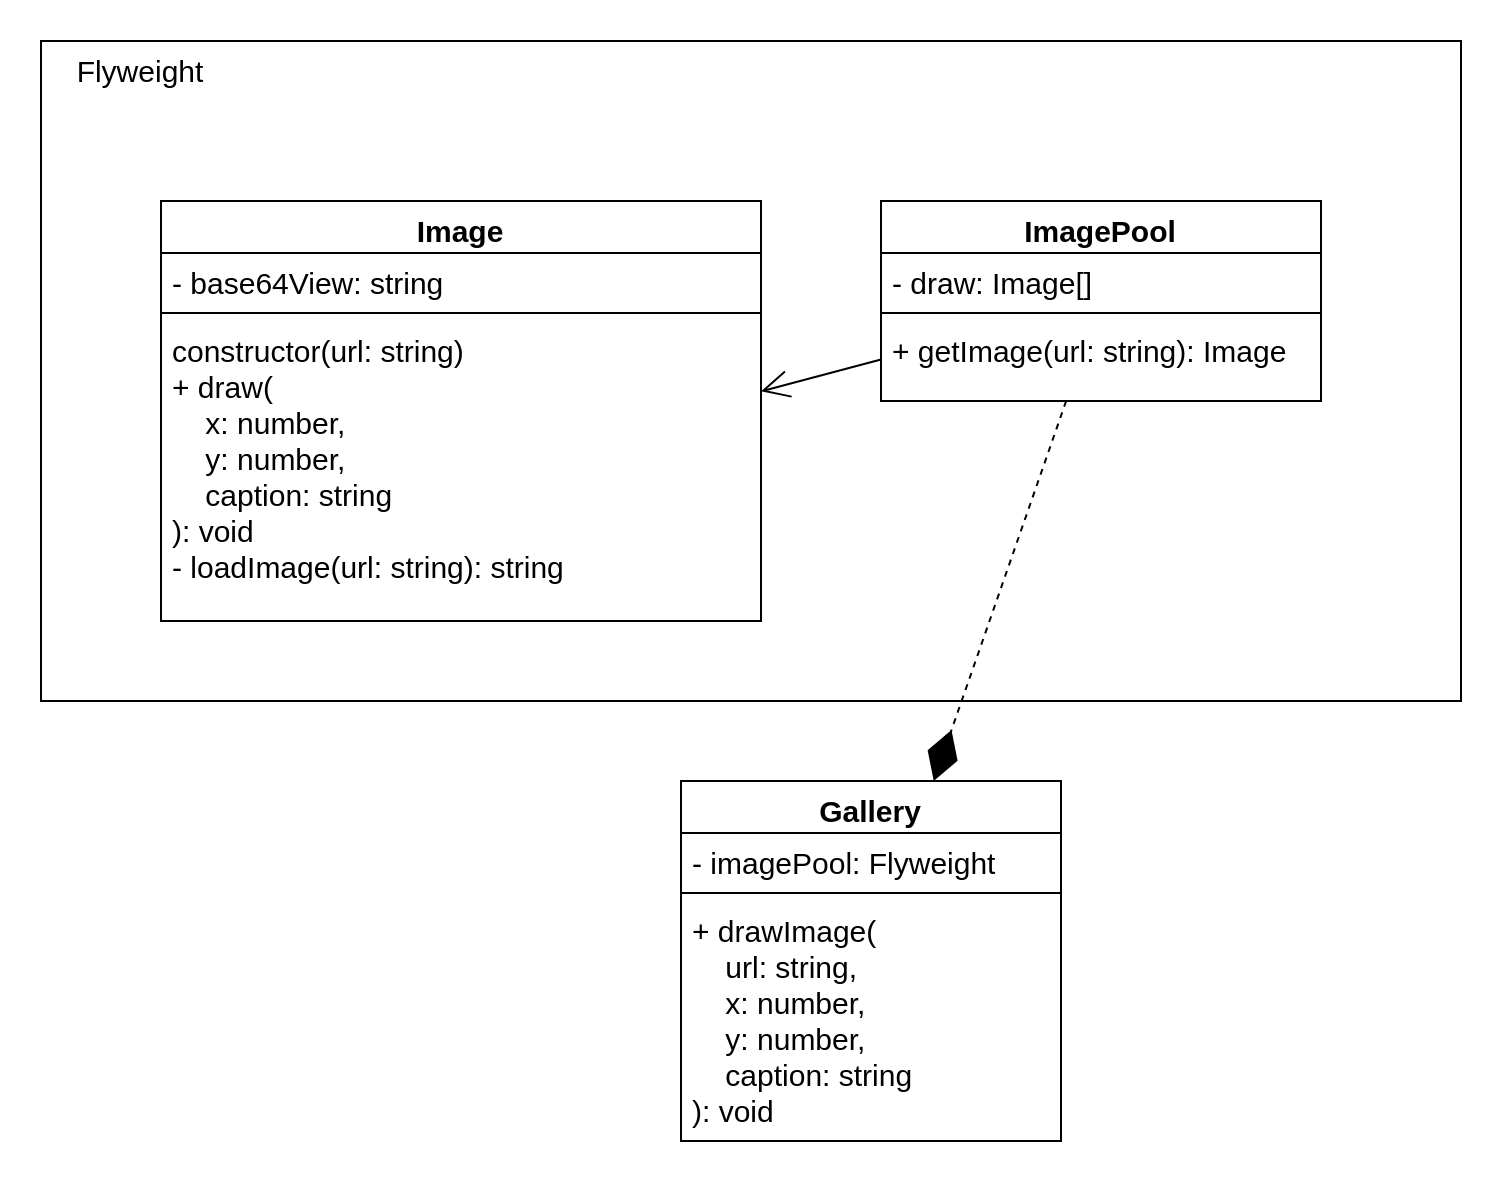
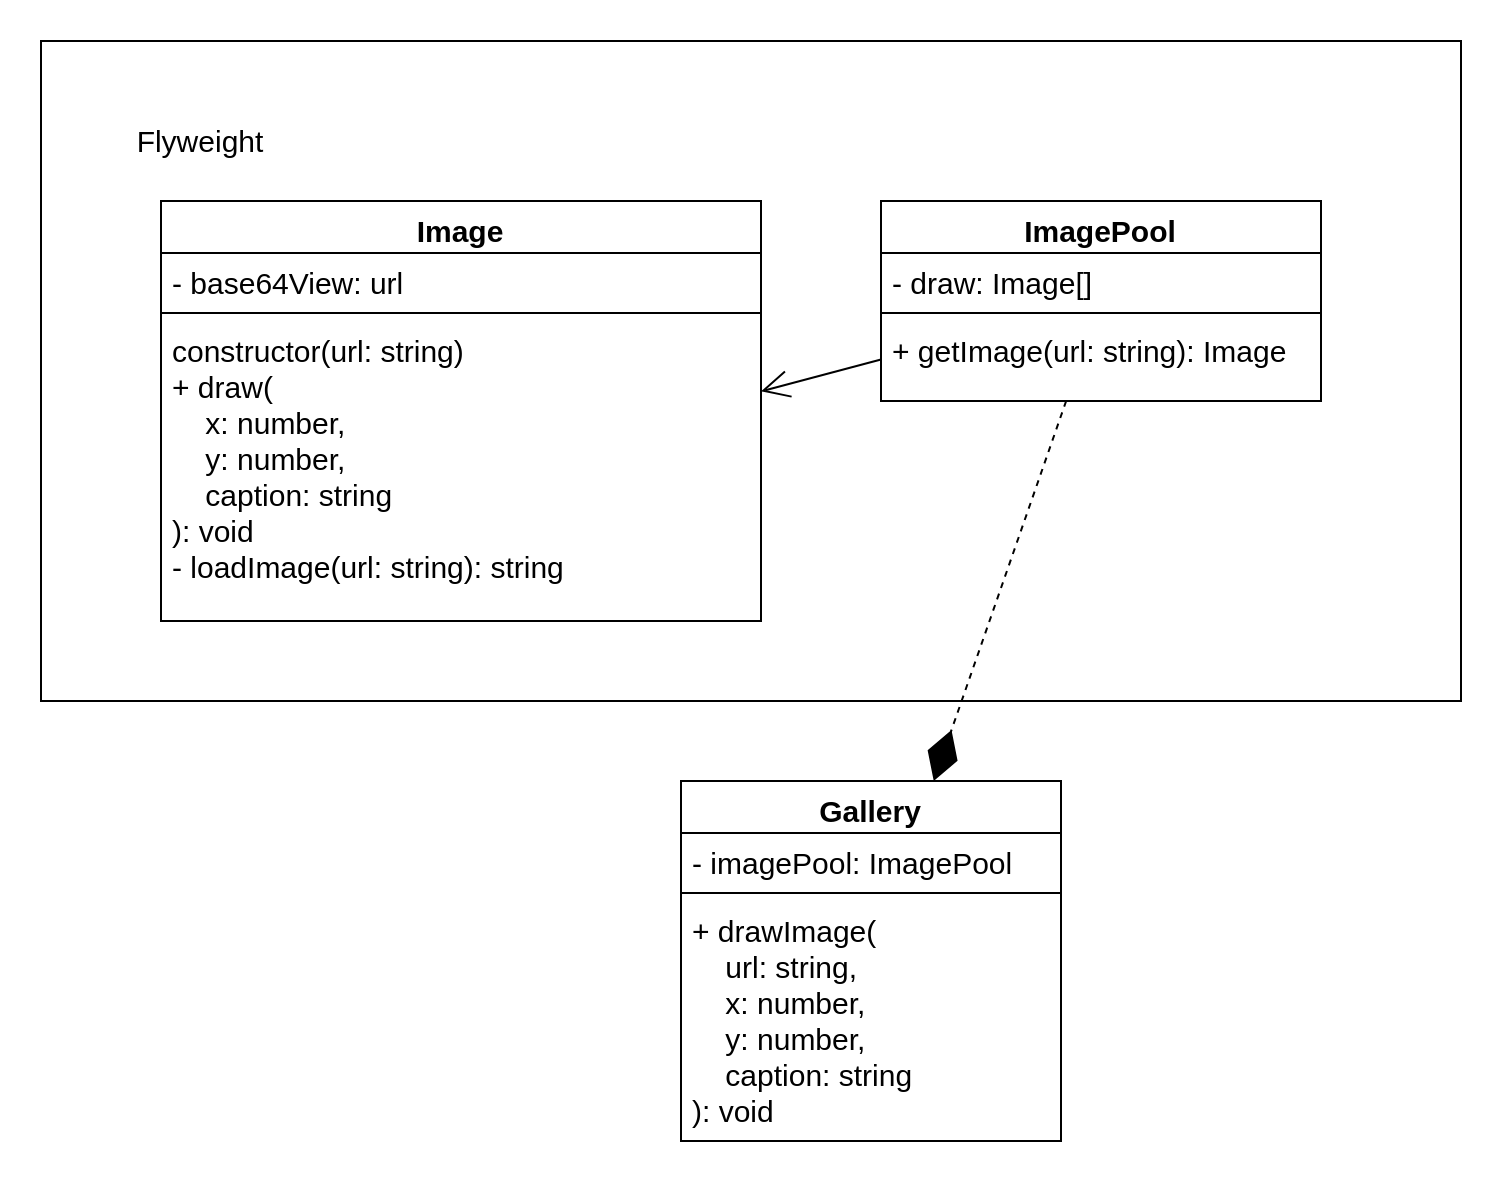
(141, 71) -> (201, 141)
(321, 284) -> (295, 284)
(850, 864) -> (853, 864)
